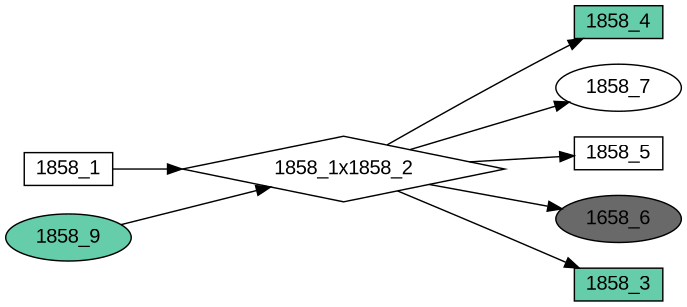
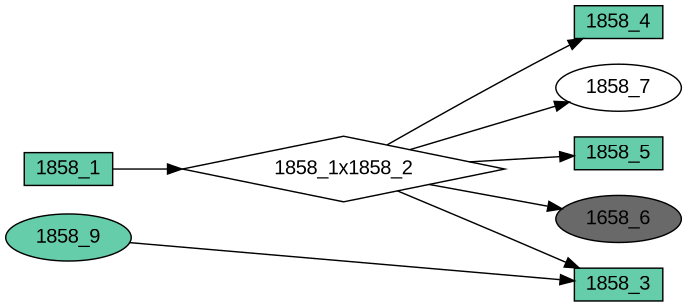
(619, 153) -> (619, 153)
(68, 169) -> (68, 169)
(189, 208) -> (345, 261)
